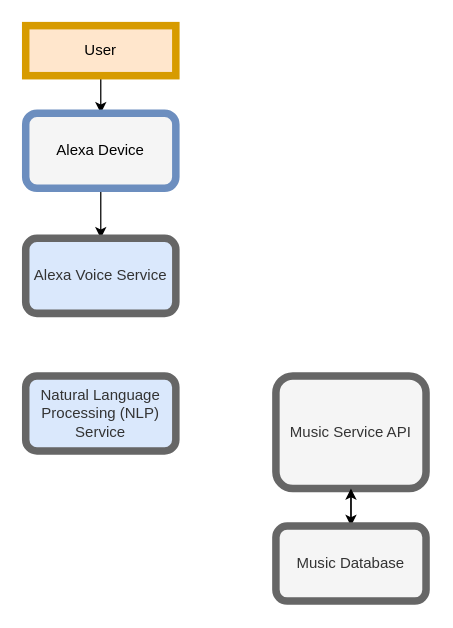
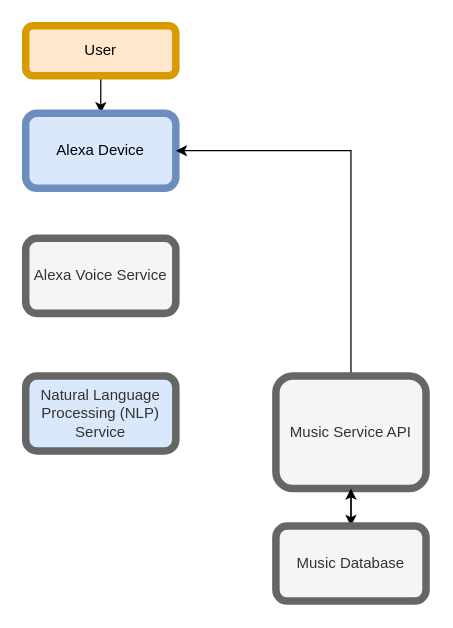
(101, 51) -> (101, 51)
(101, 151) -> (101, 151)
none -> (351, 179)
(101, 210) -> none
(101, 276) -> (101, 276)
